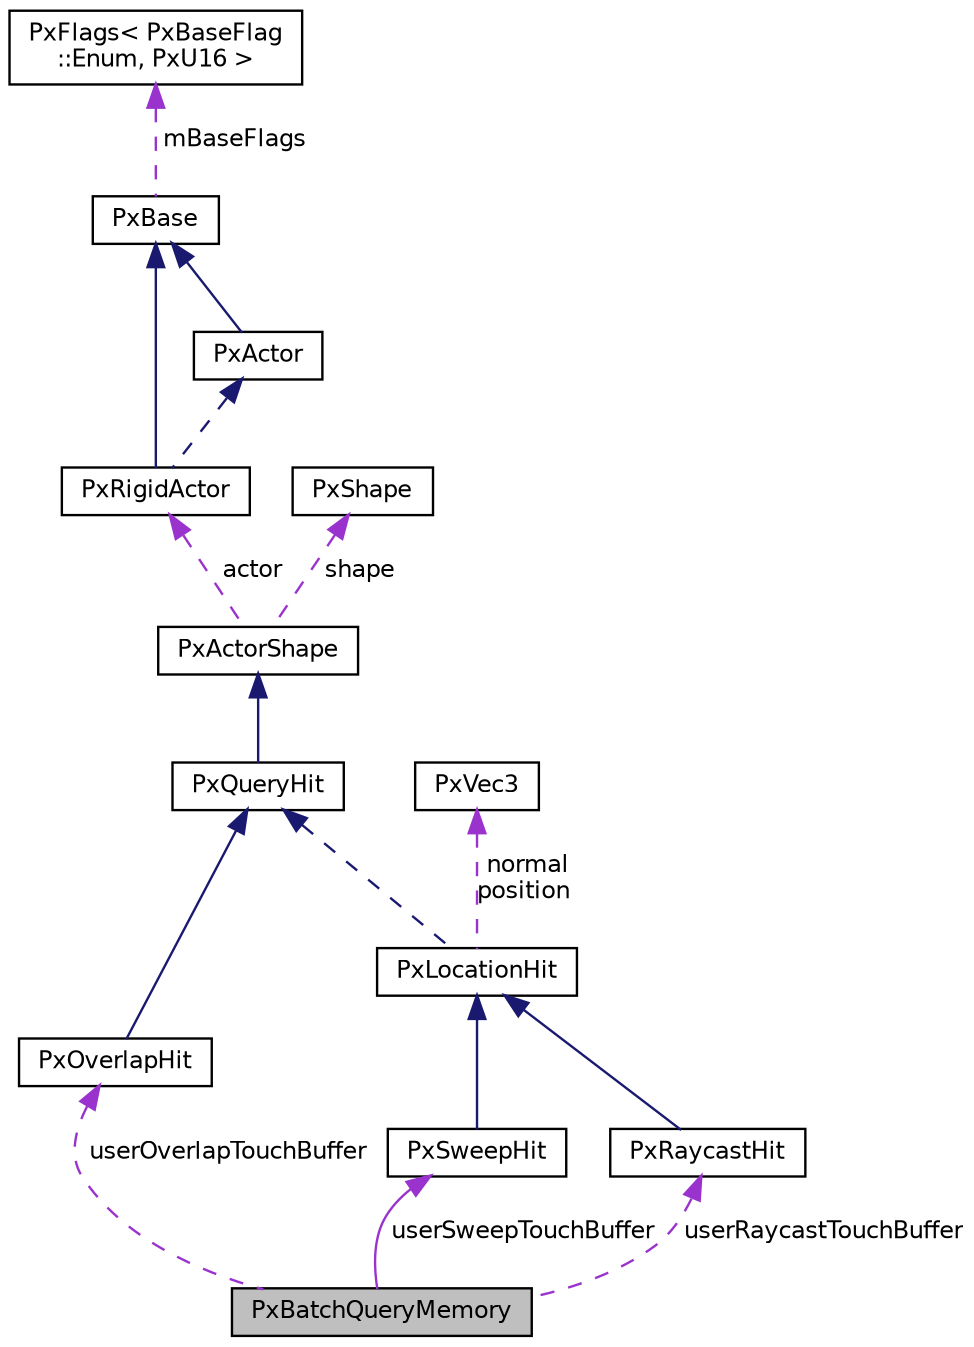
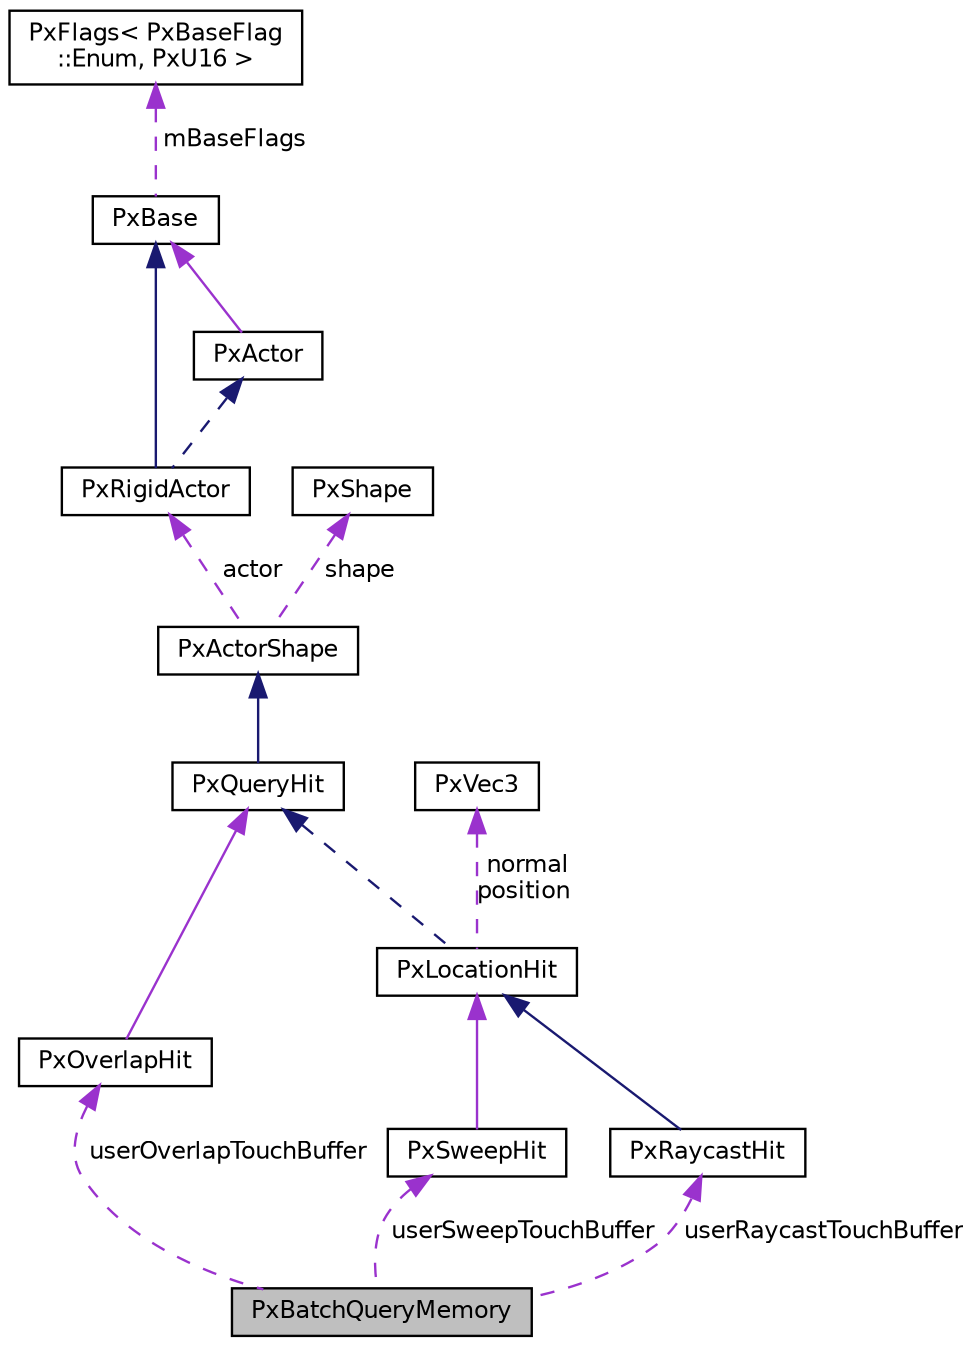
(214, 297) -> (214, 297)
(181, 935) -> (181, 935)
(477, 1074) -> (477, 1074)
(379, 1233) -> (379, 1233)
